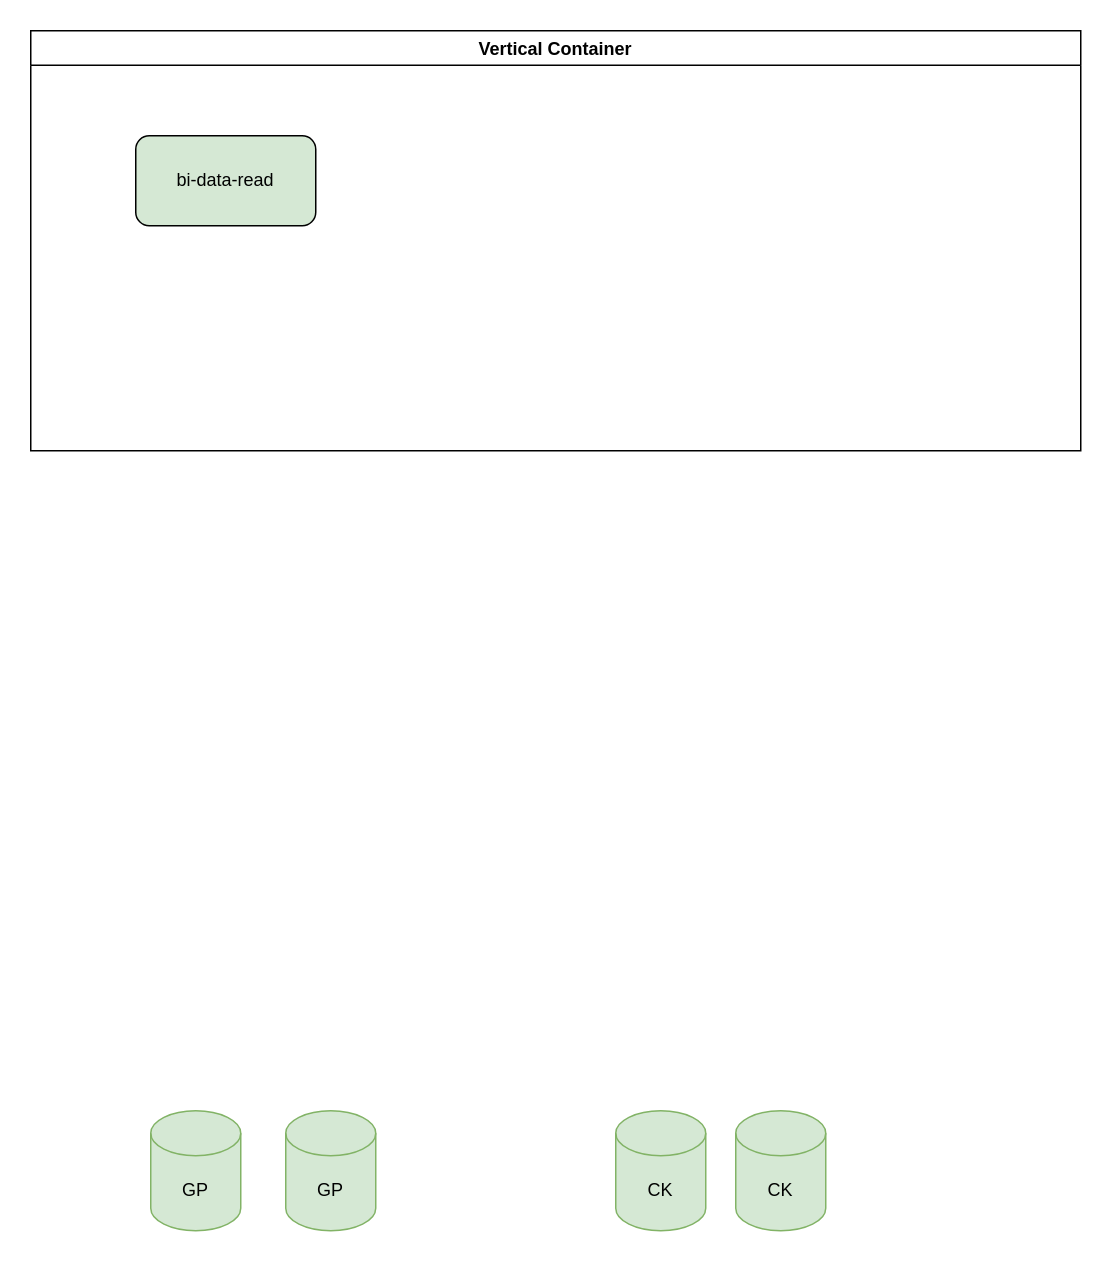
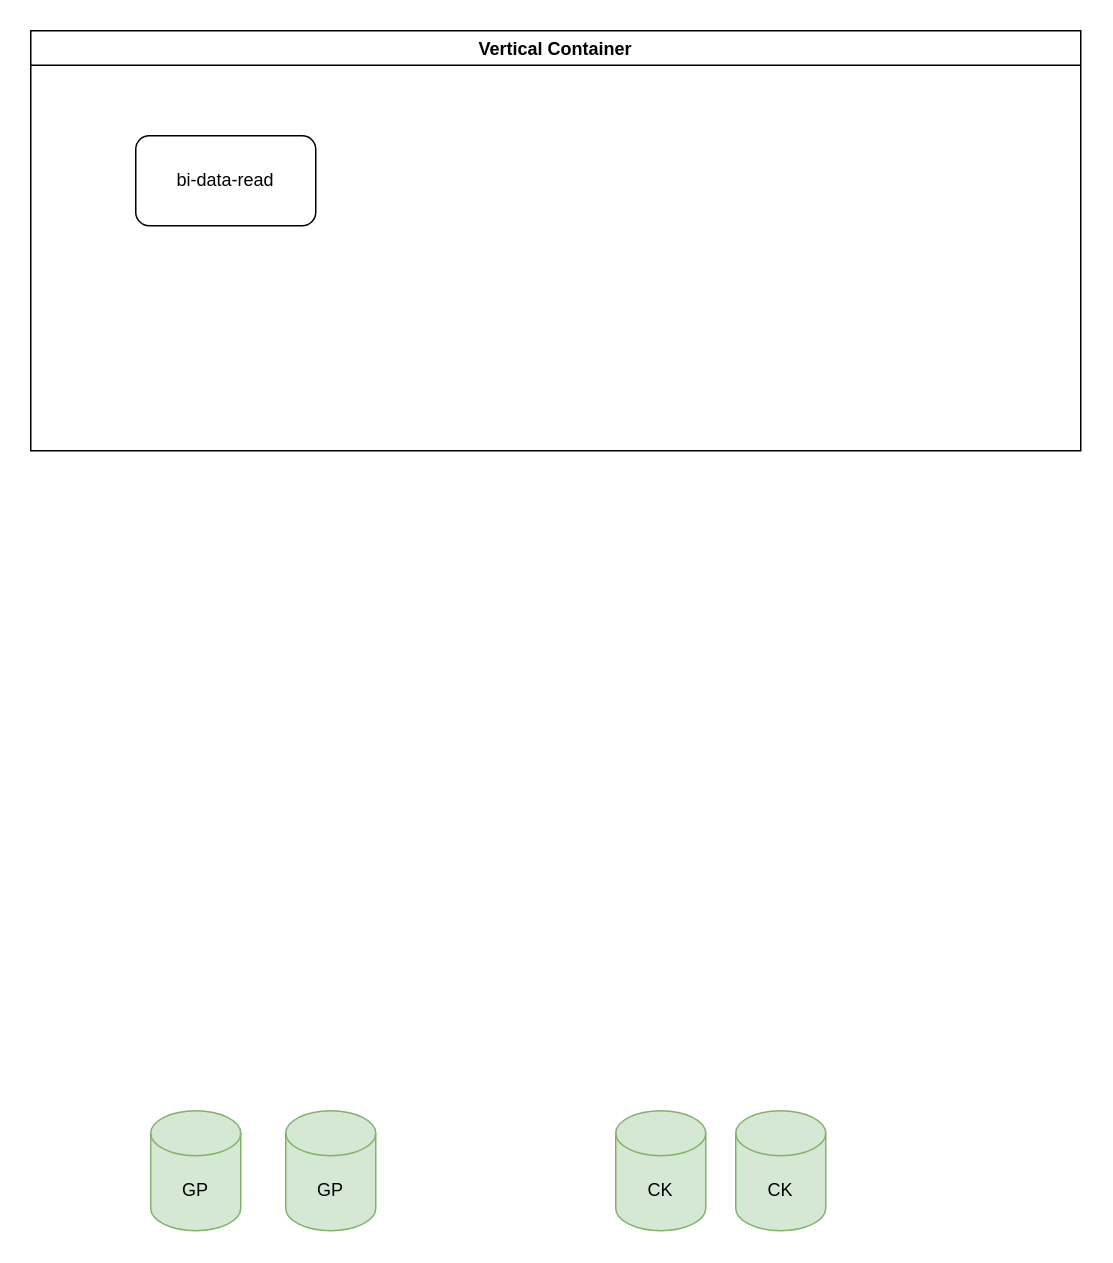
(226, 181) -> (226, 181)
